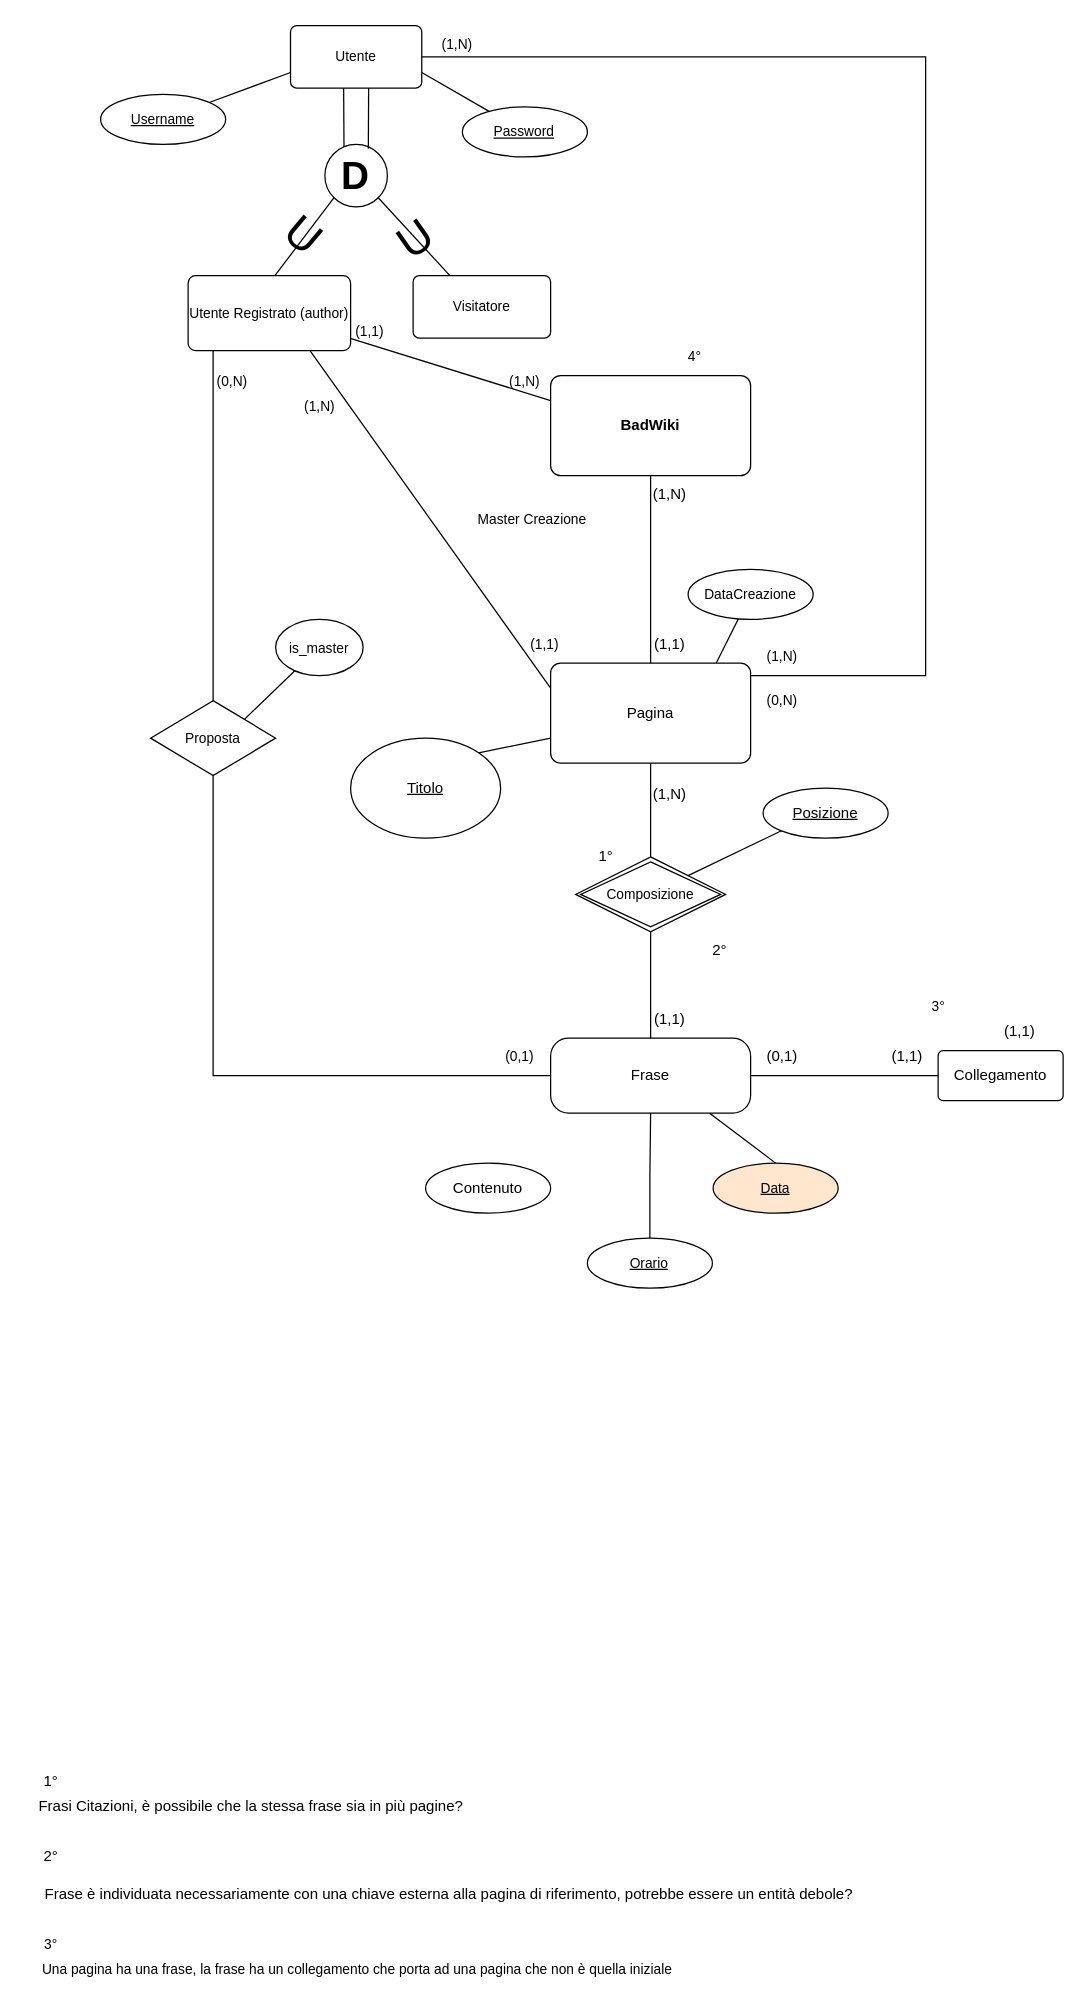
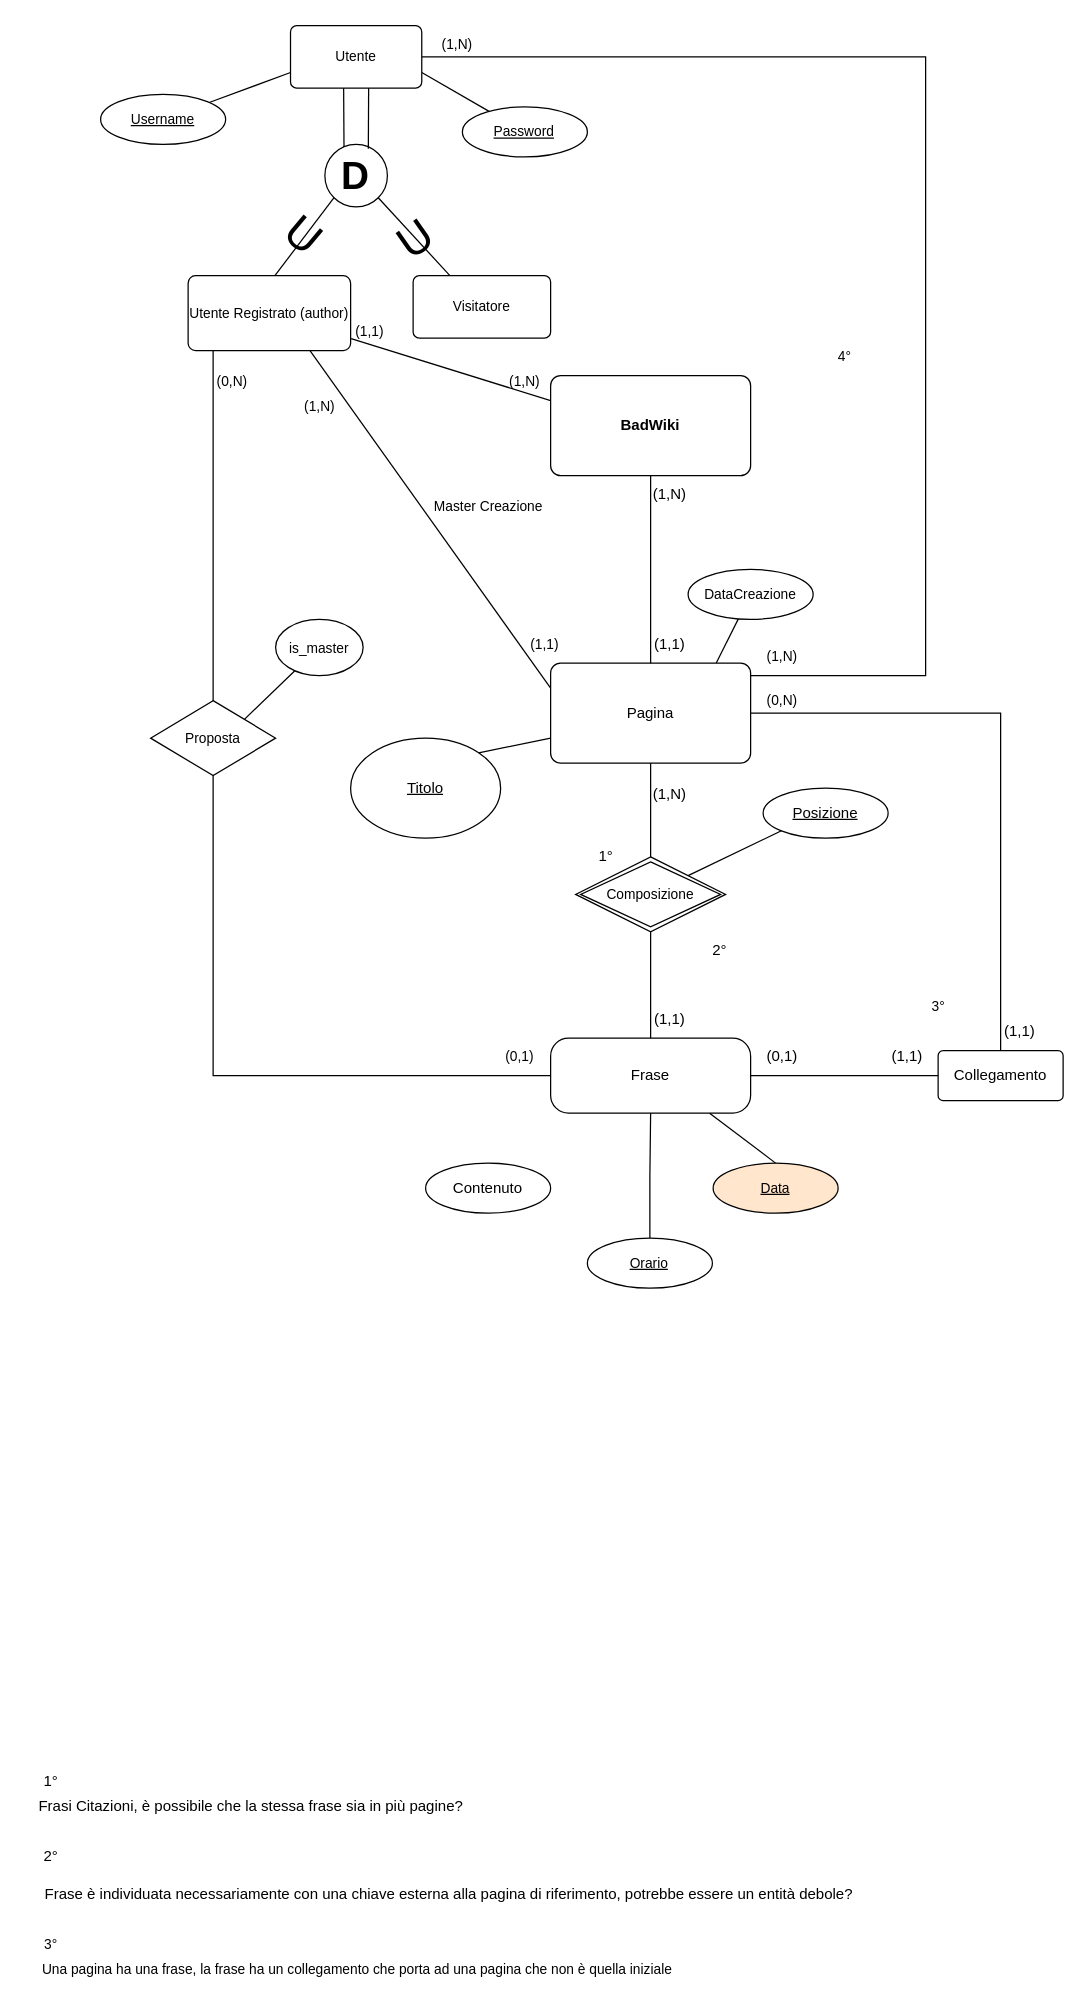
(694, 357) -> (844, 357)
(532, 519) -> (488, 507)
none -> (1001, 757)
